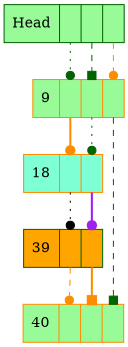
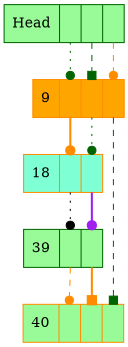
(79, 99) -> (79, 99)
(63, 248) -> (63, 248)
